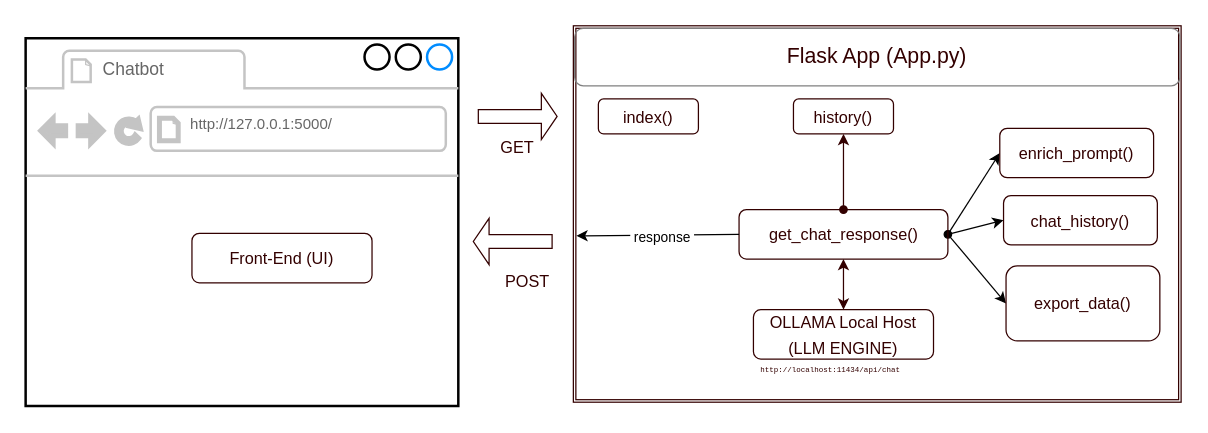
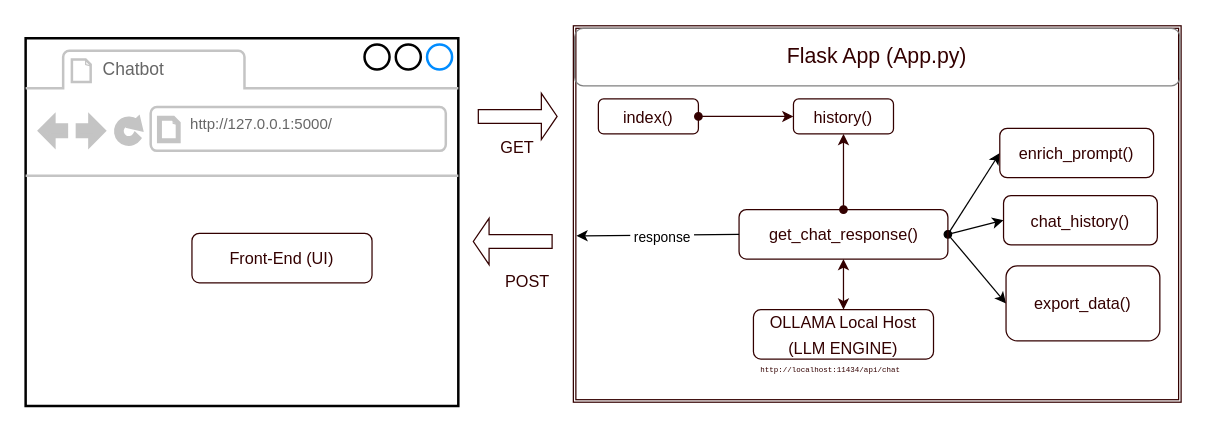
none -> (743, 116)
